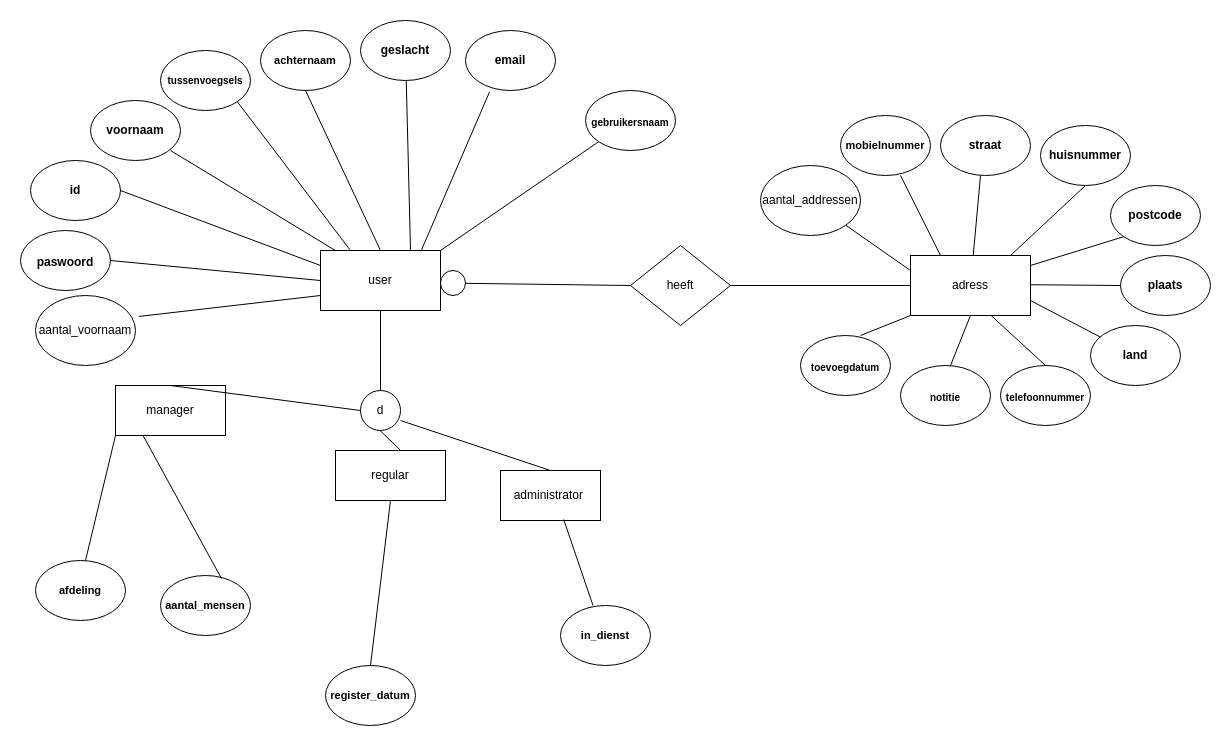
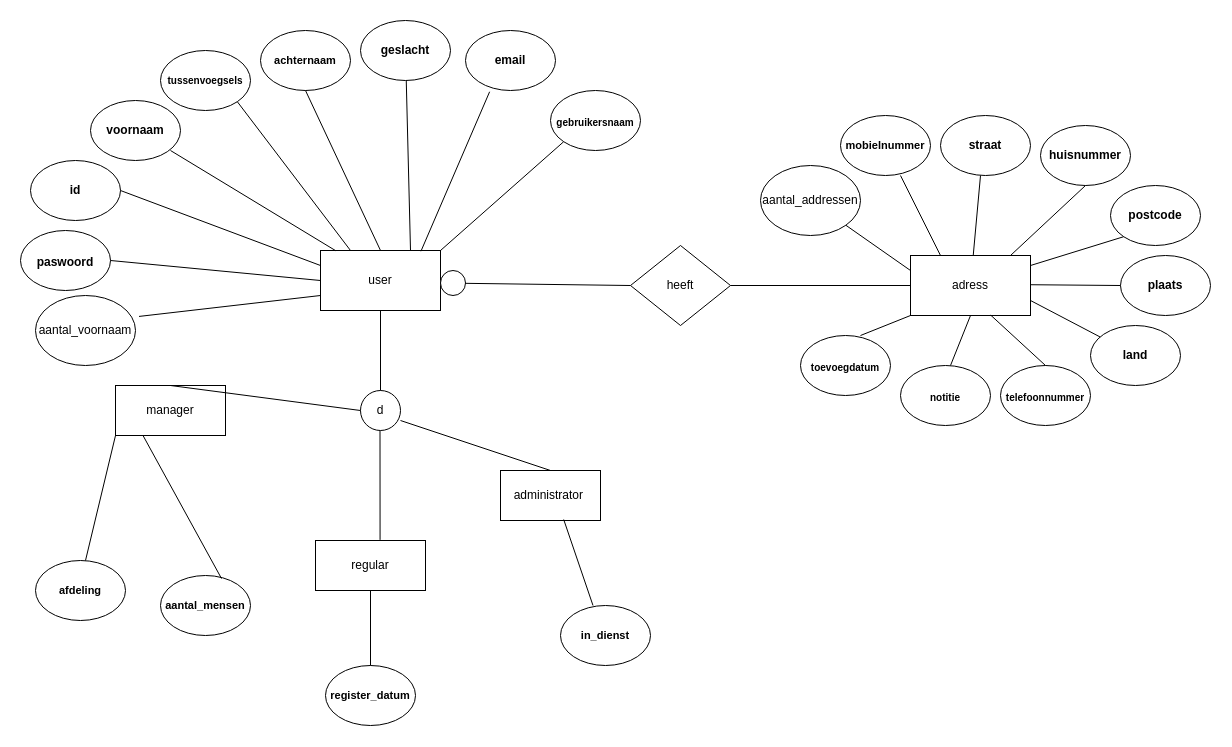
(631, 121) -> (596, 121)
(391, 476) -> (371, 566)
